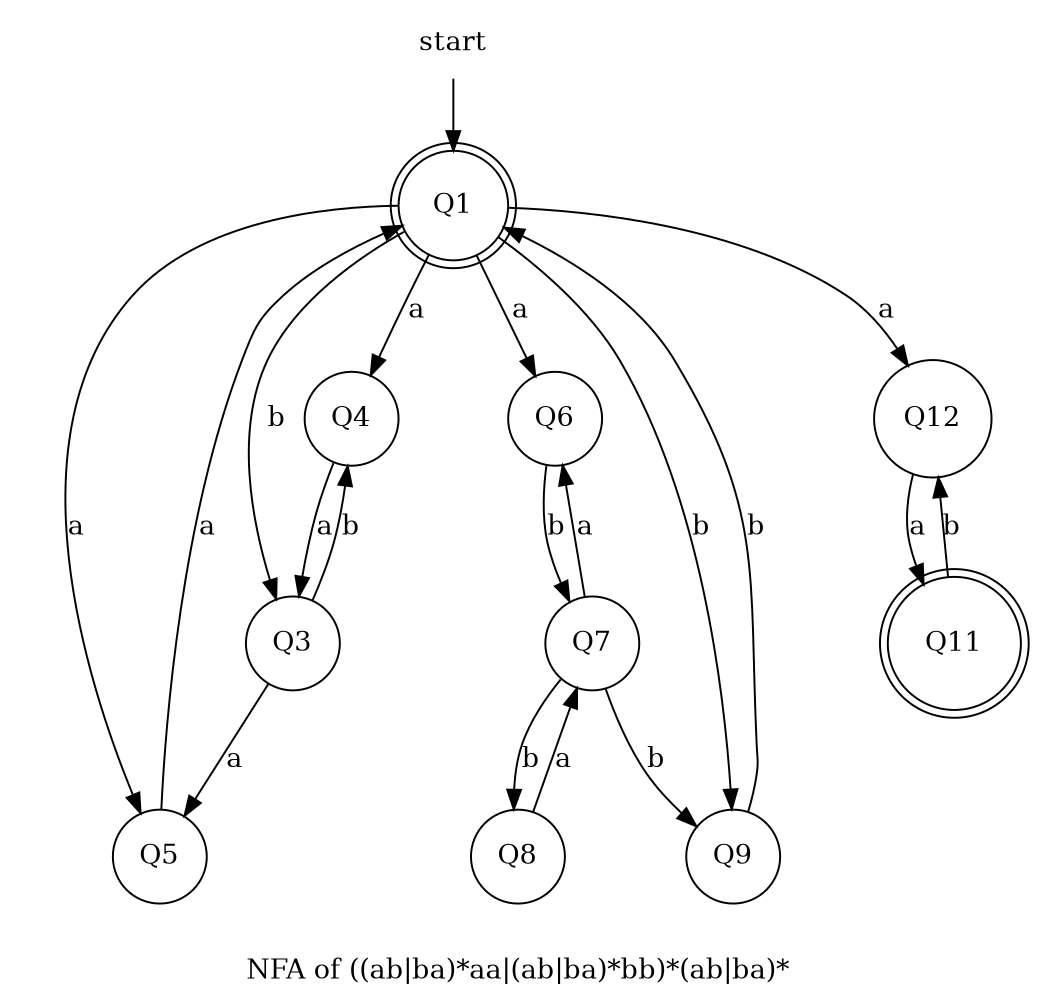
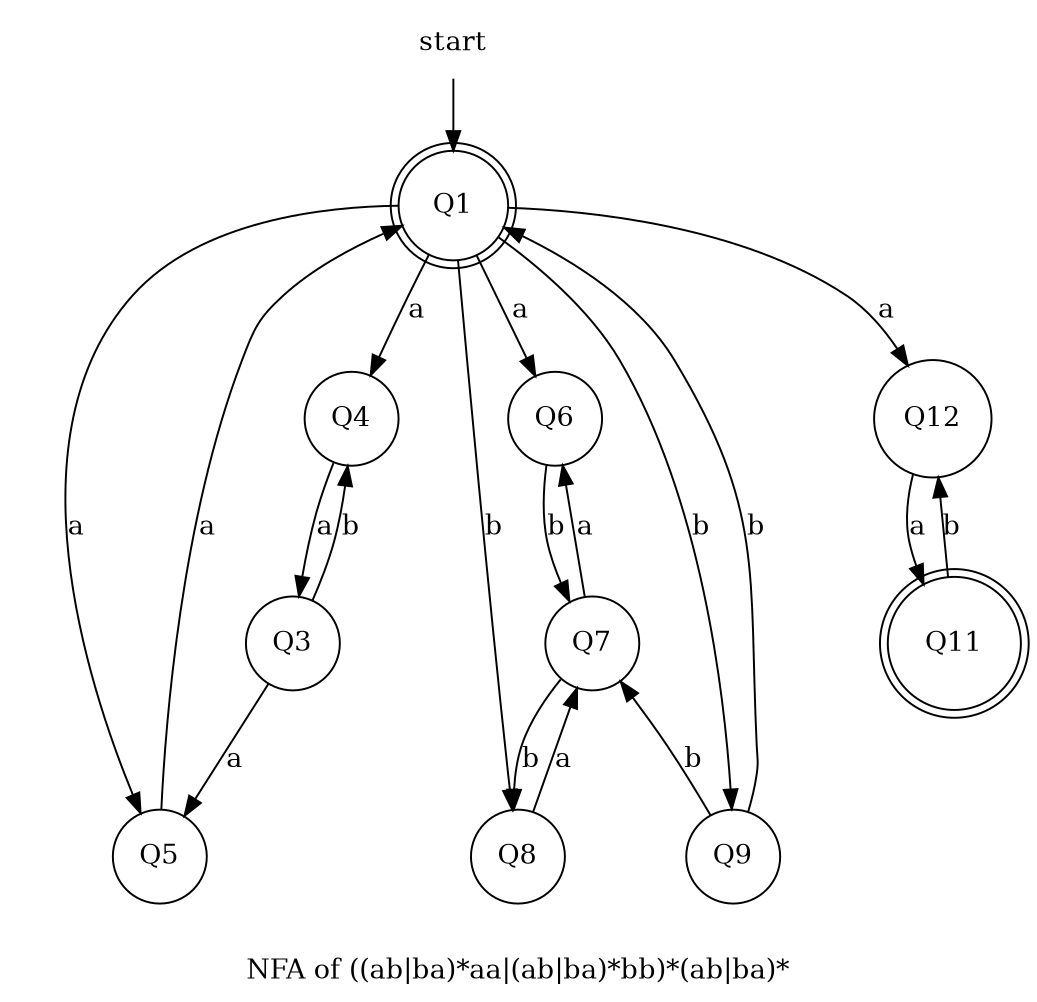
(261, 376) -> (483, 525)
(635, 756) -> (673, 755)
